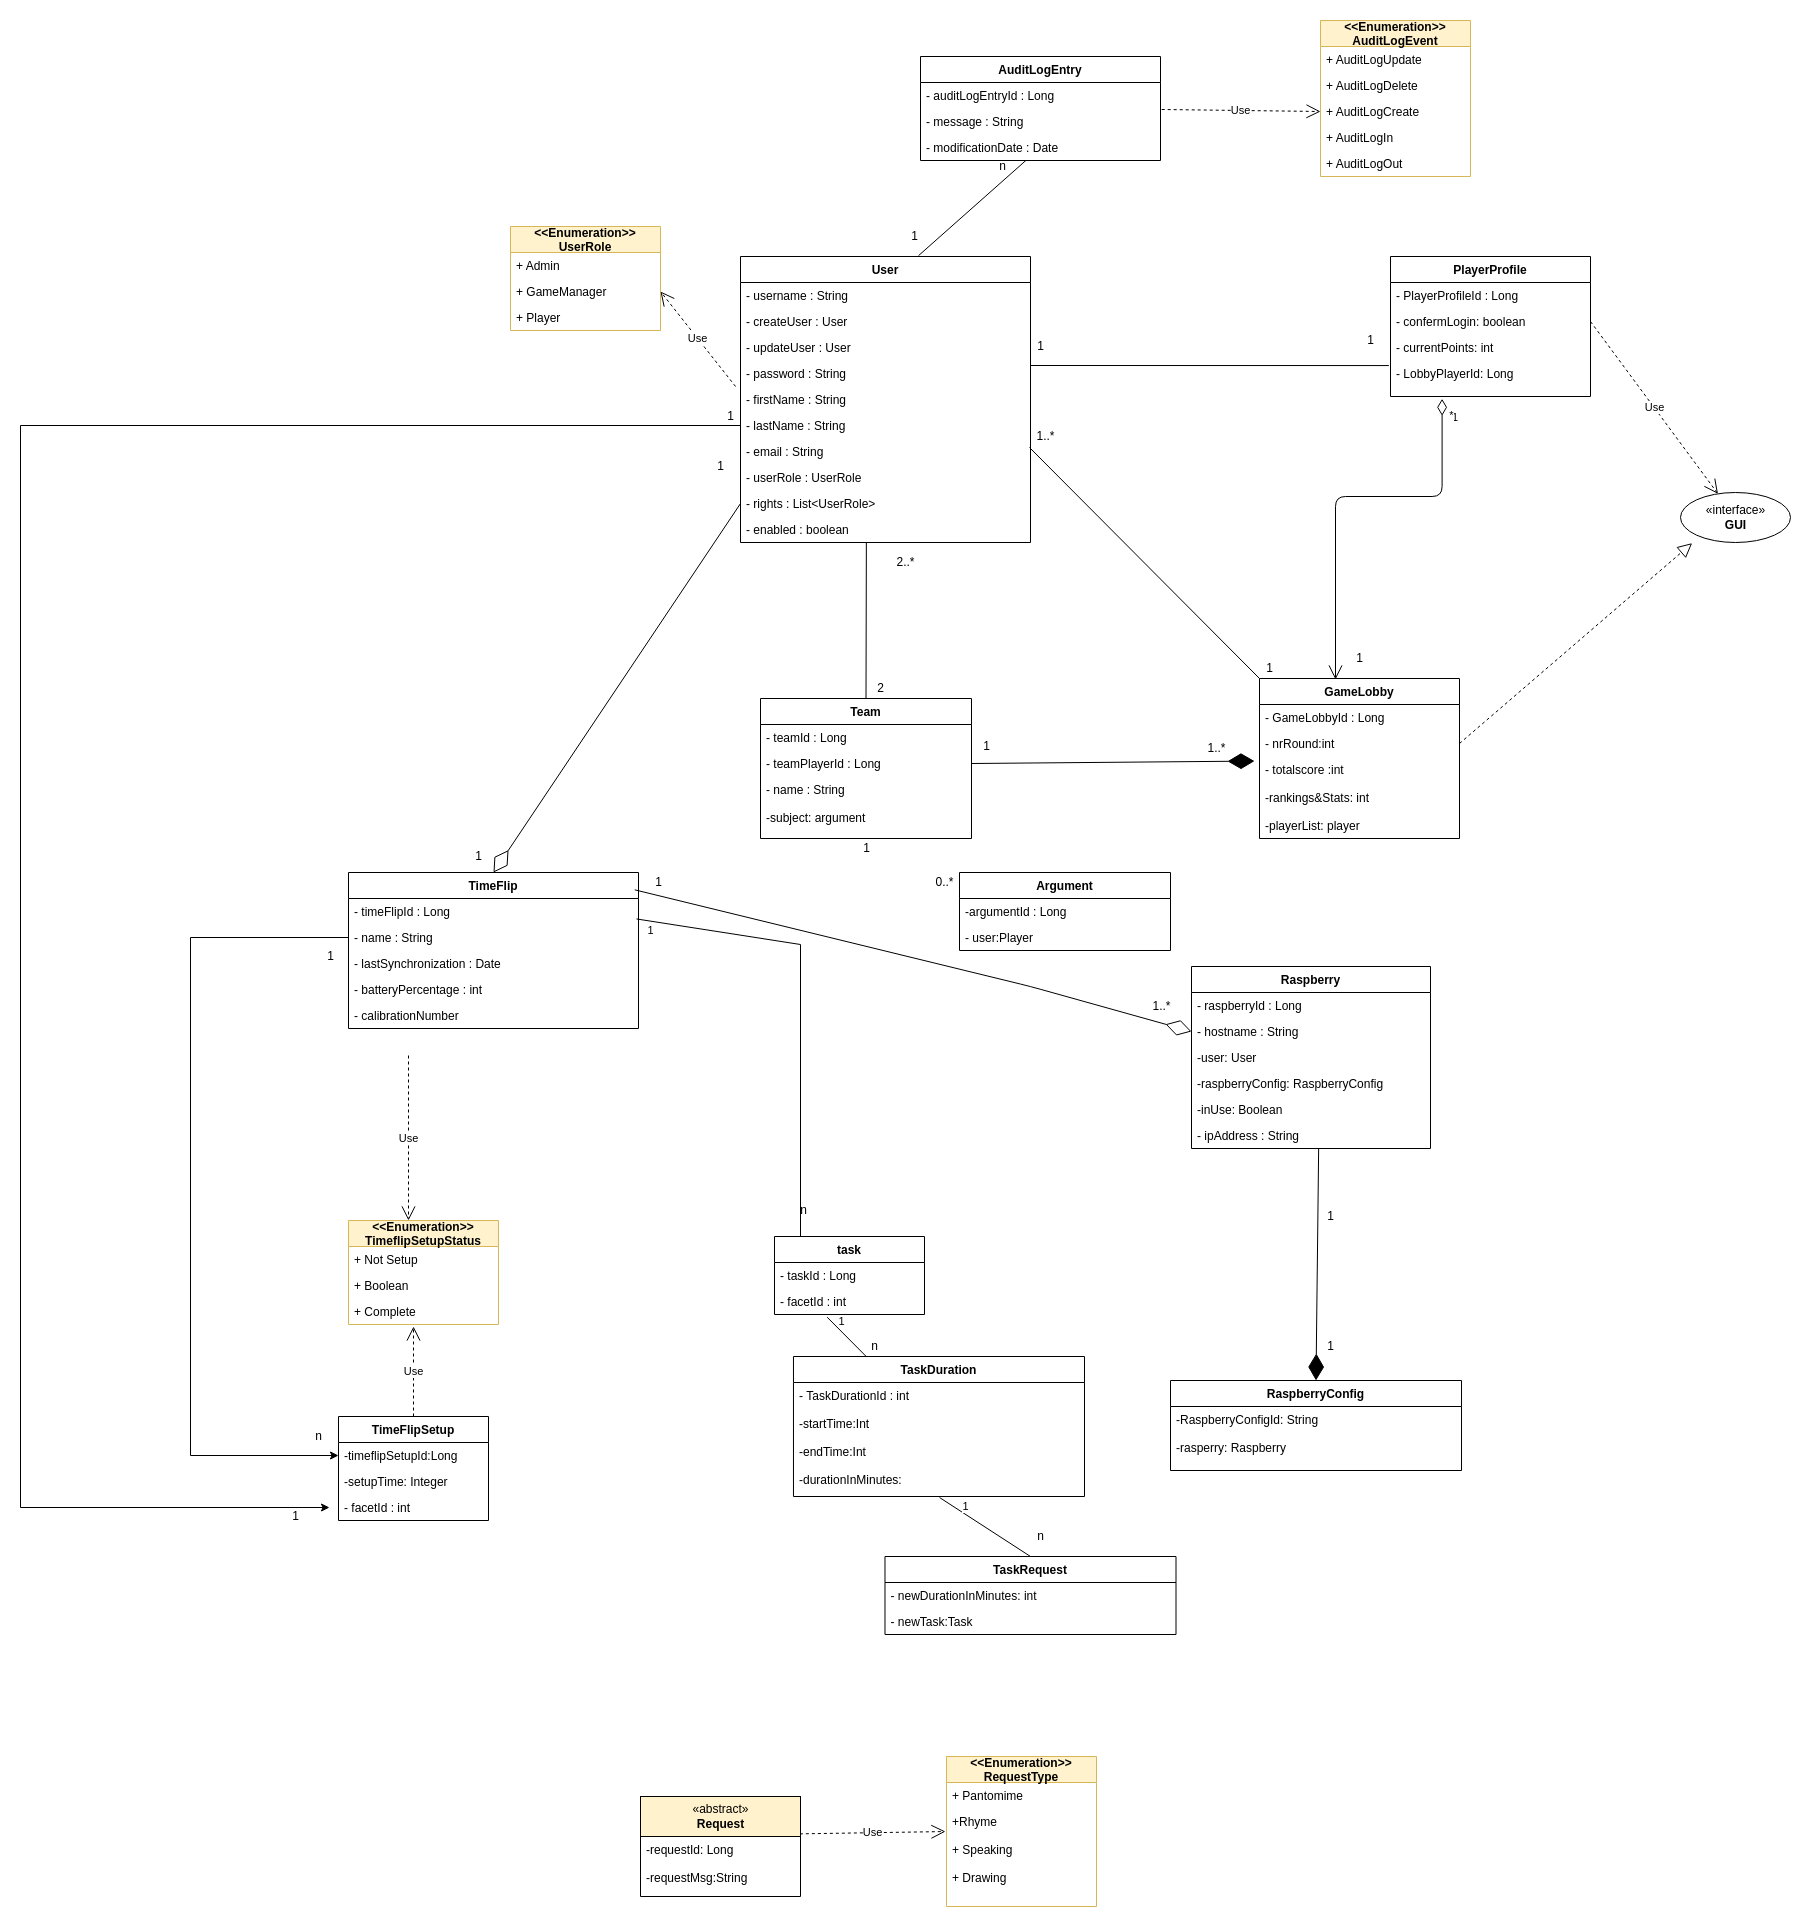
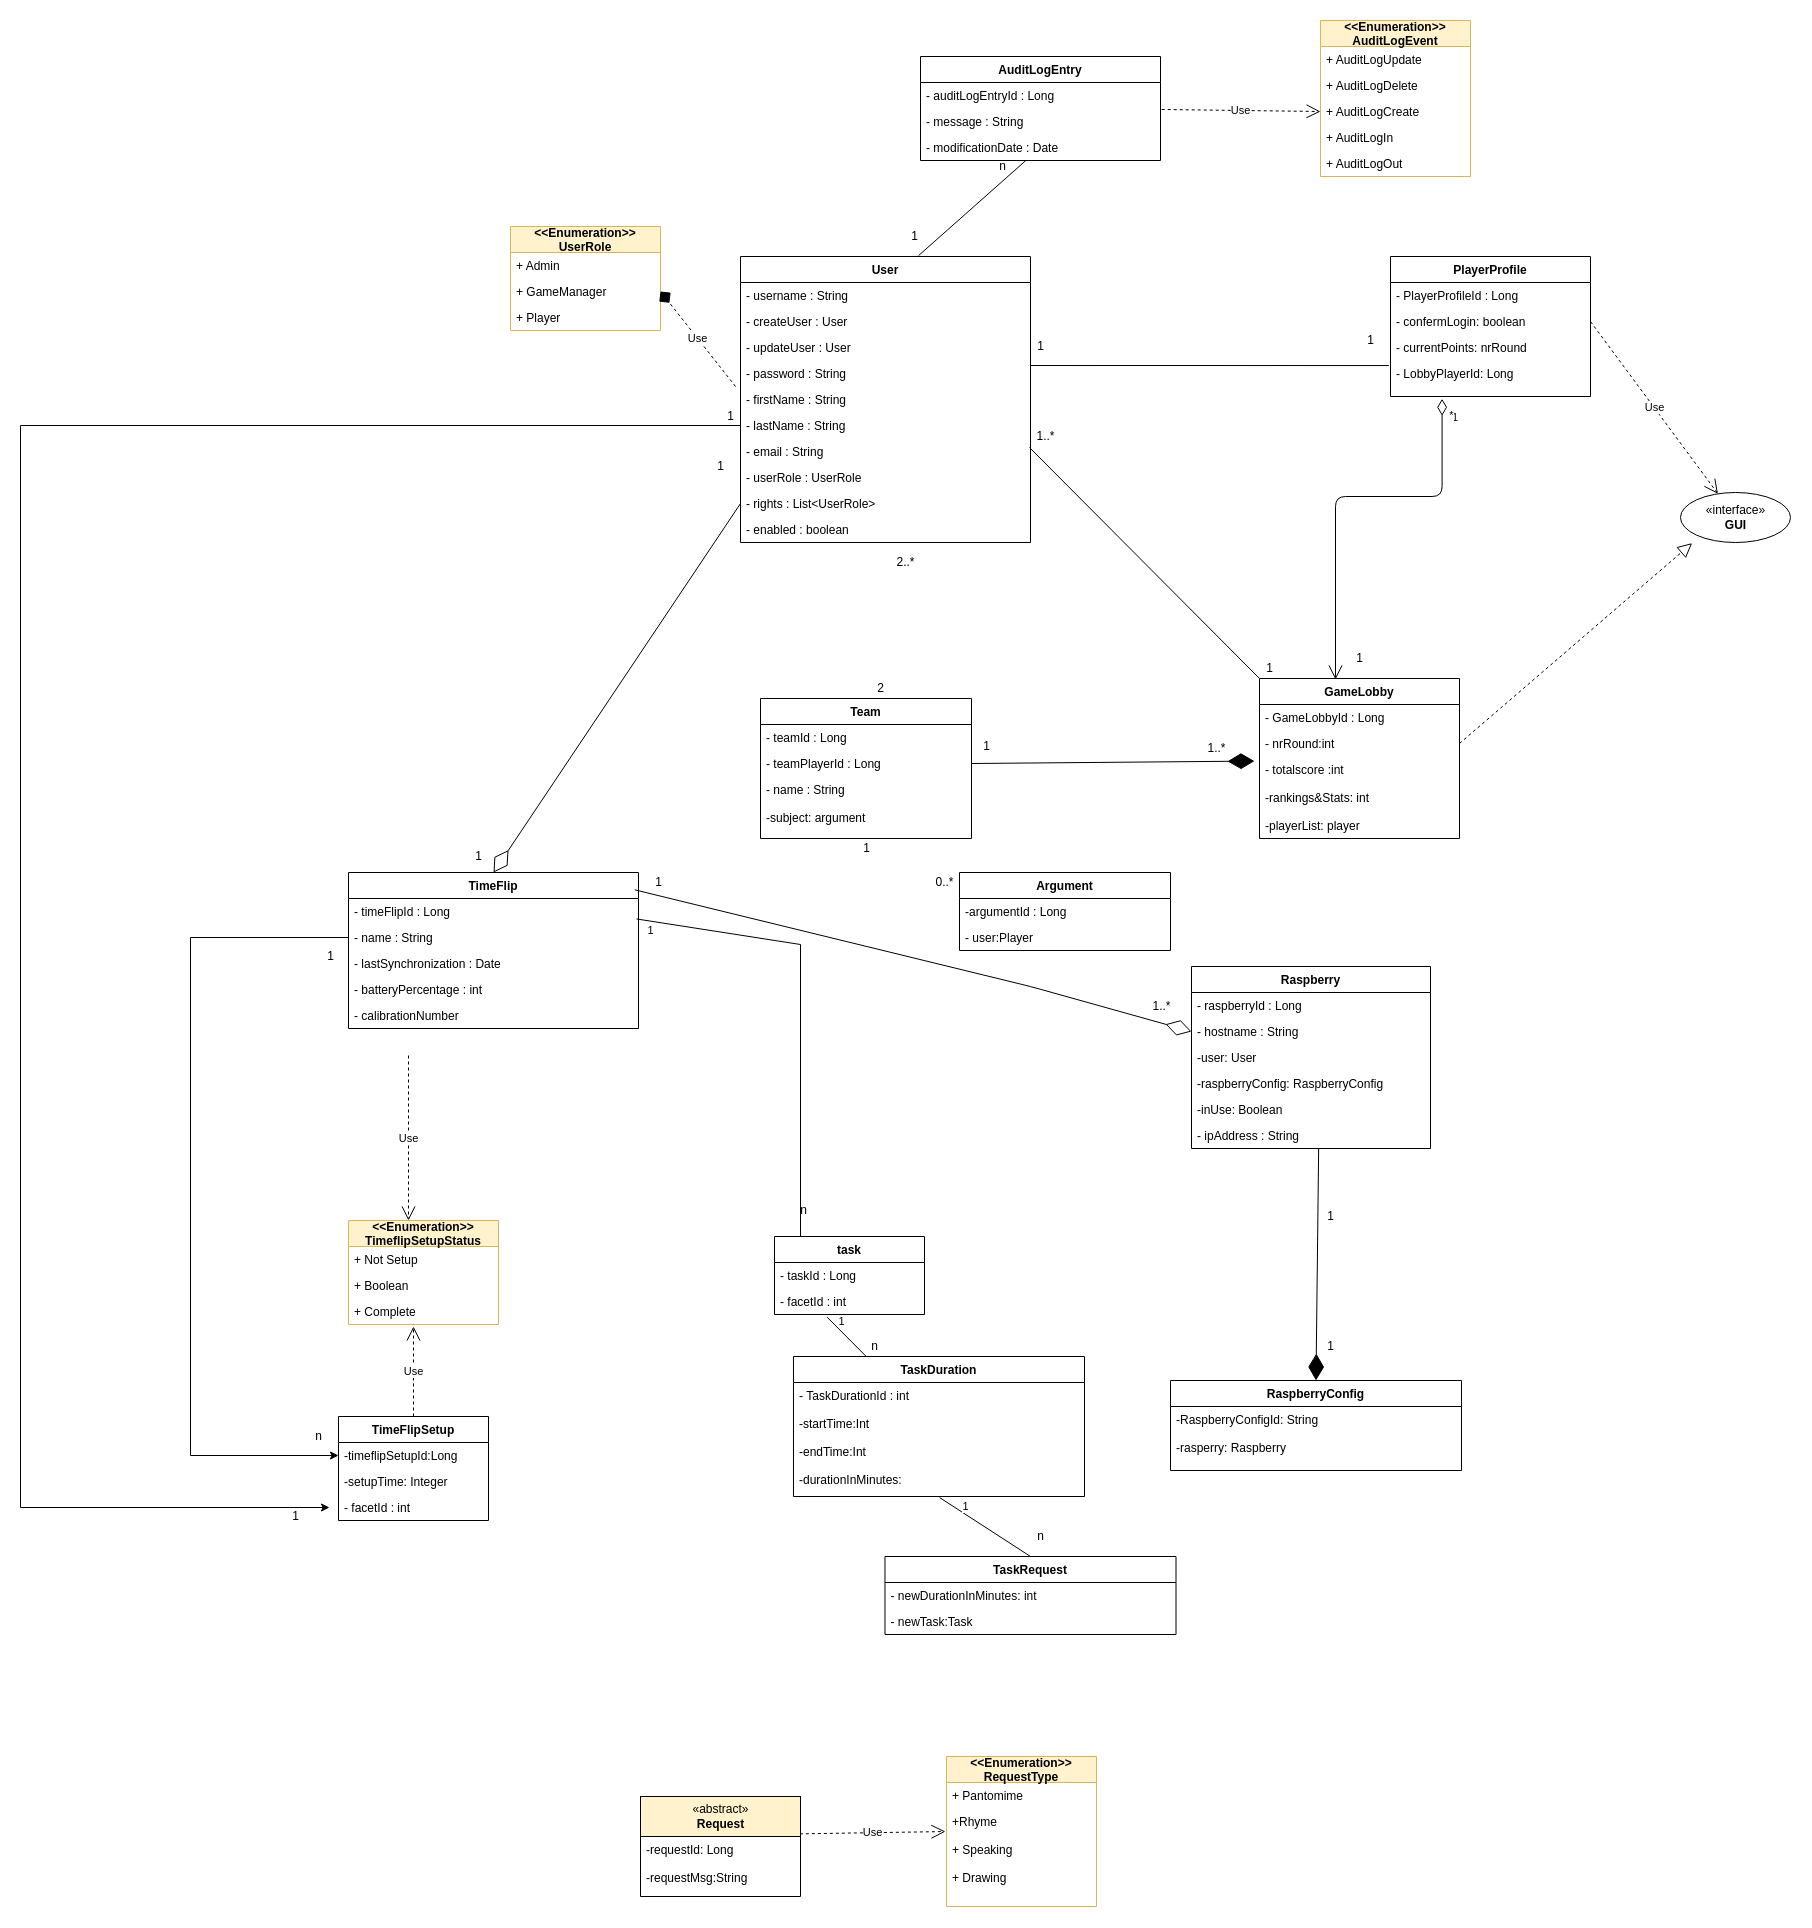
(666, 299) -> (670, 303)
(1455, 348) -> (1470, 348)
(866, 622) -> none
